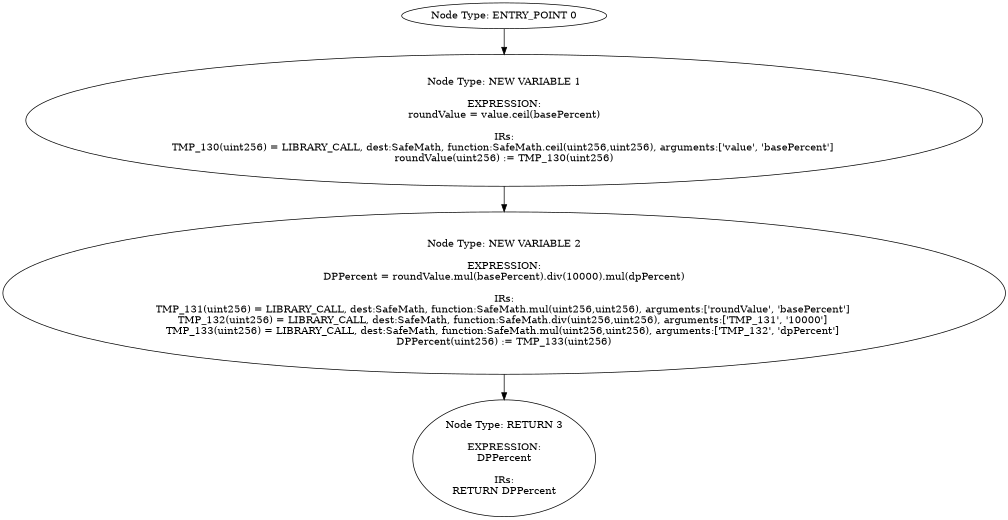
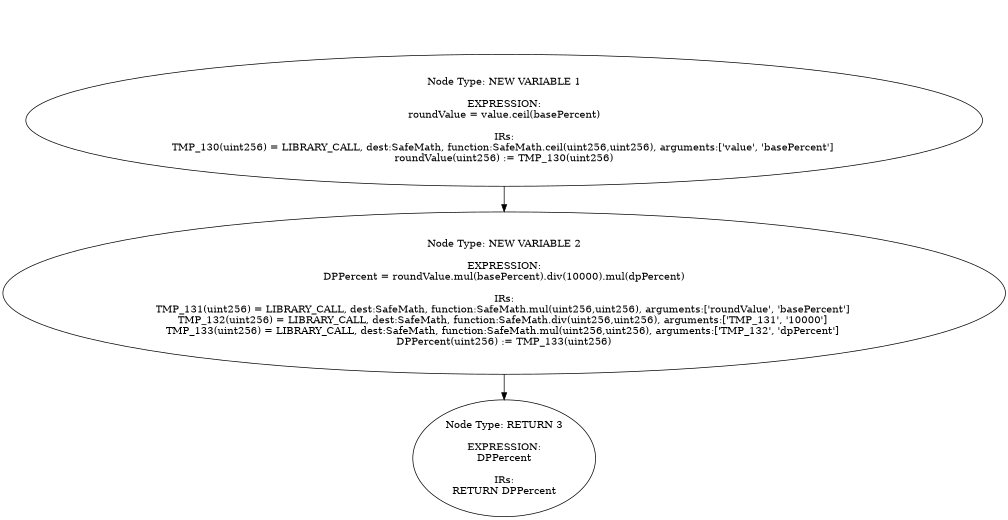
(504, 16) -> none
